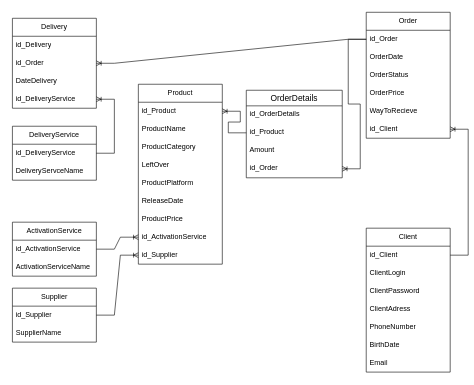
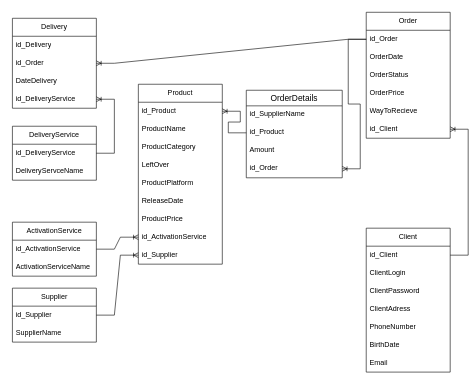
(277, 114) -> (277, 114)
